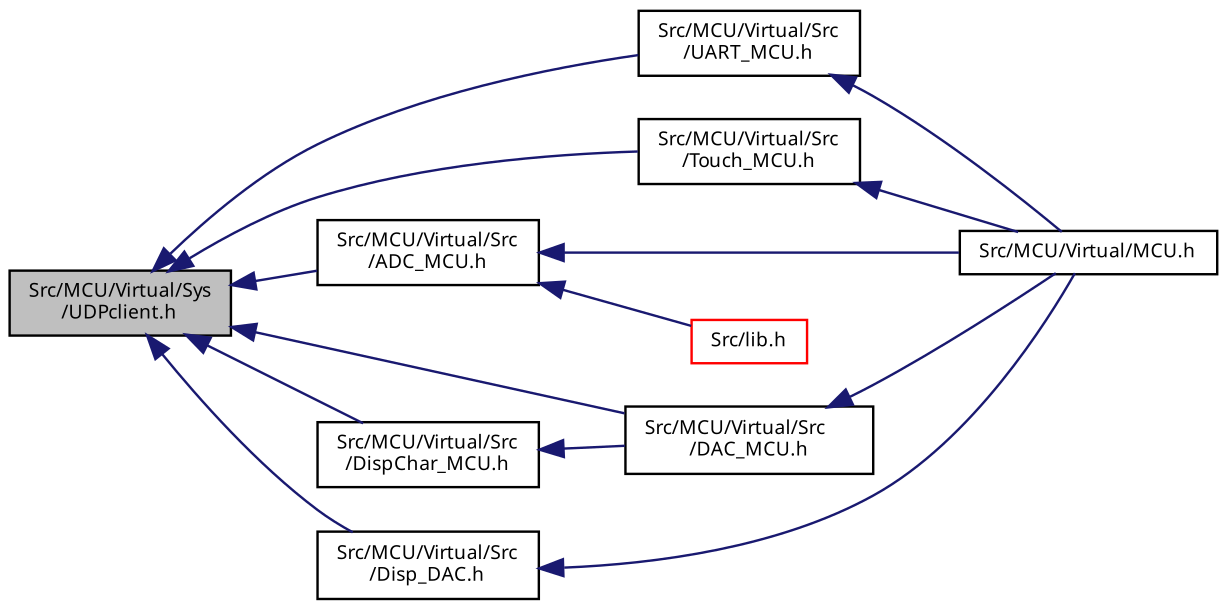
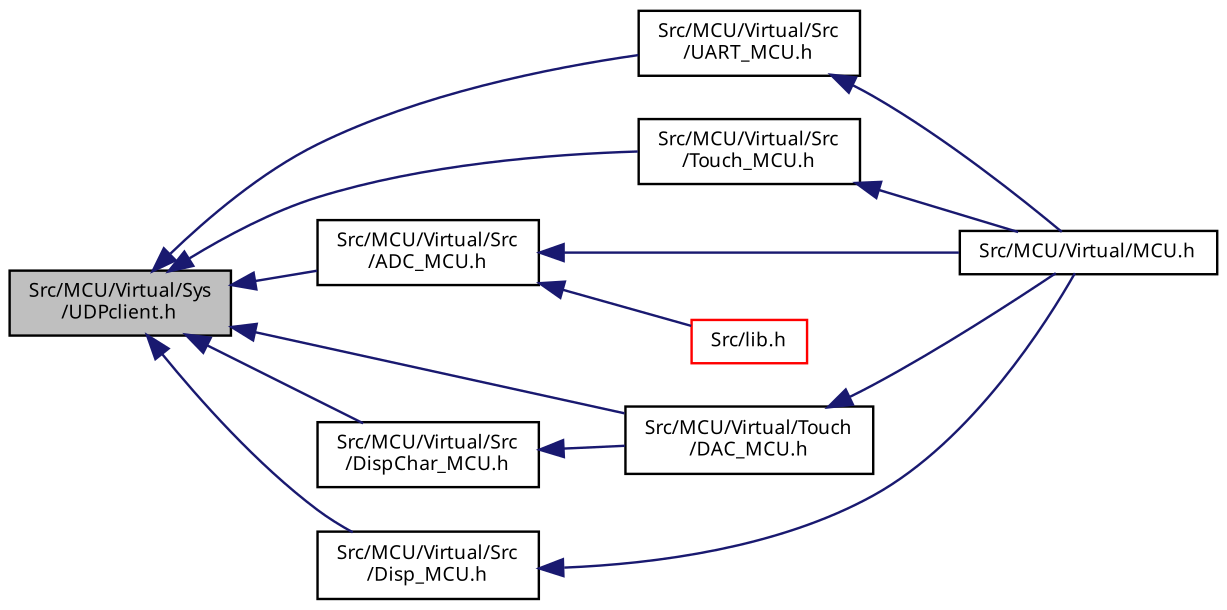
(749, 440) -> (749, 440)
(428, 565) -> (428, 565)
